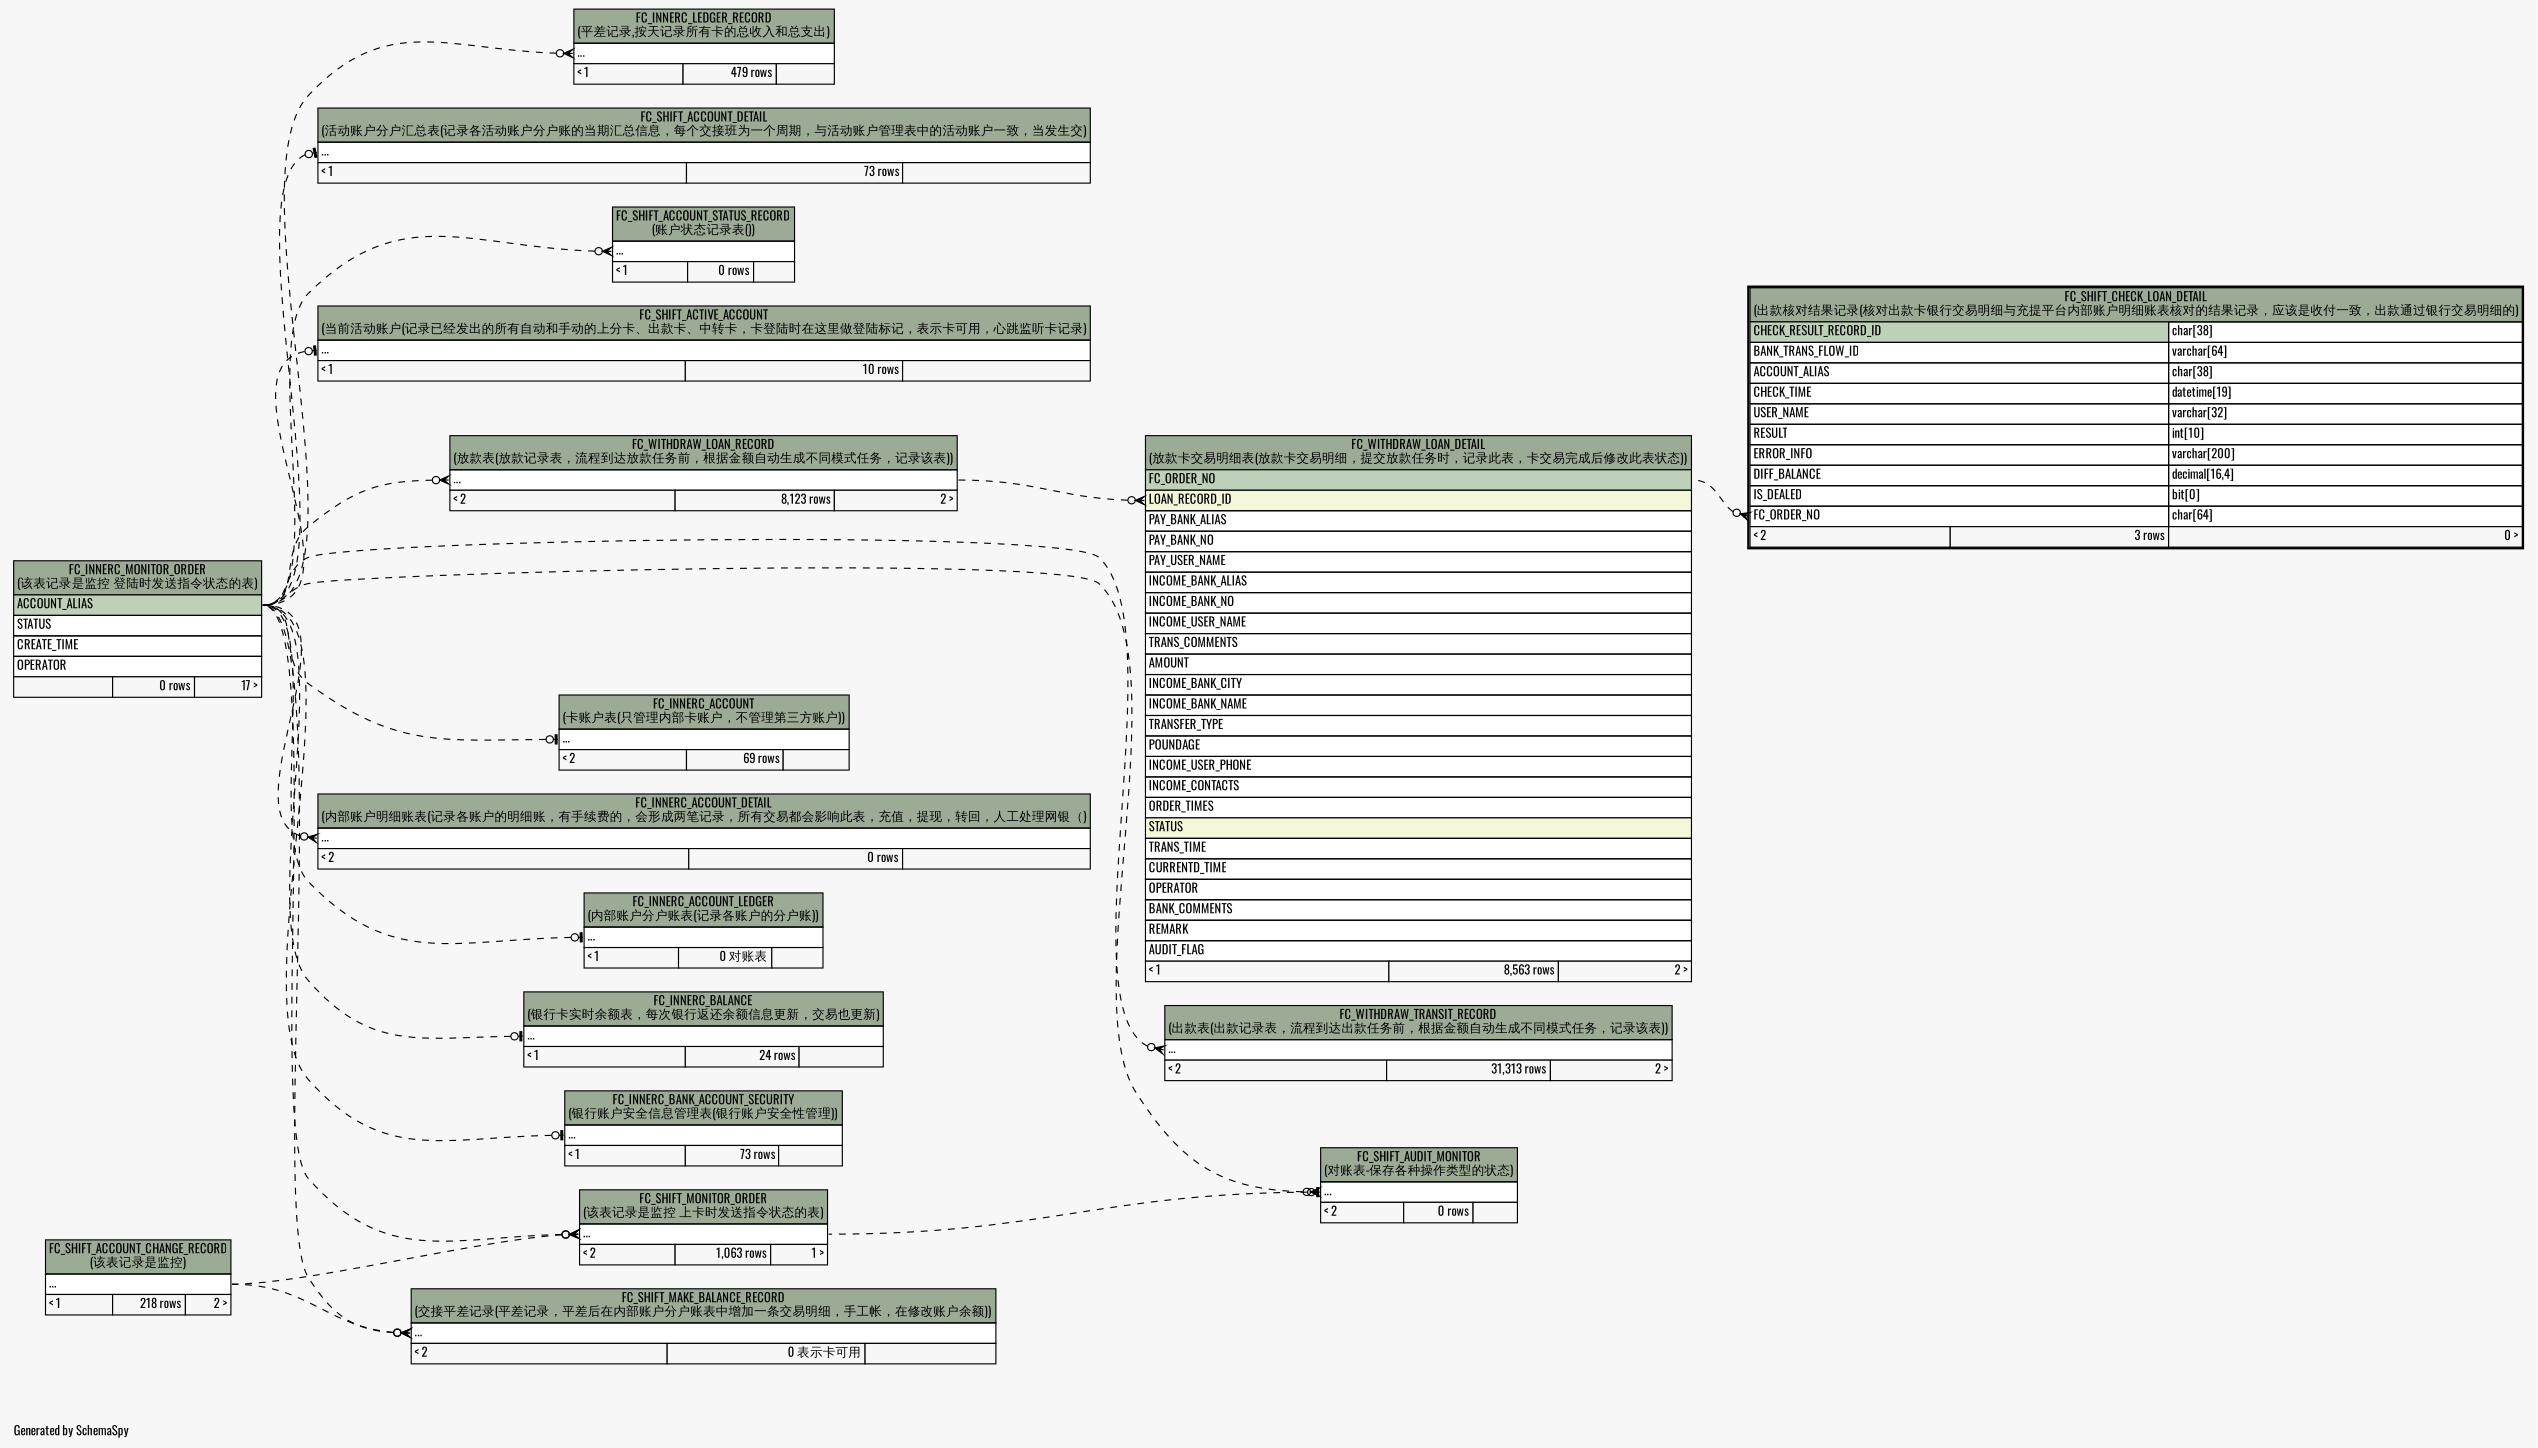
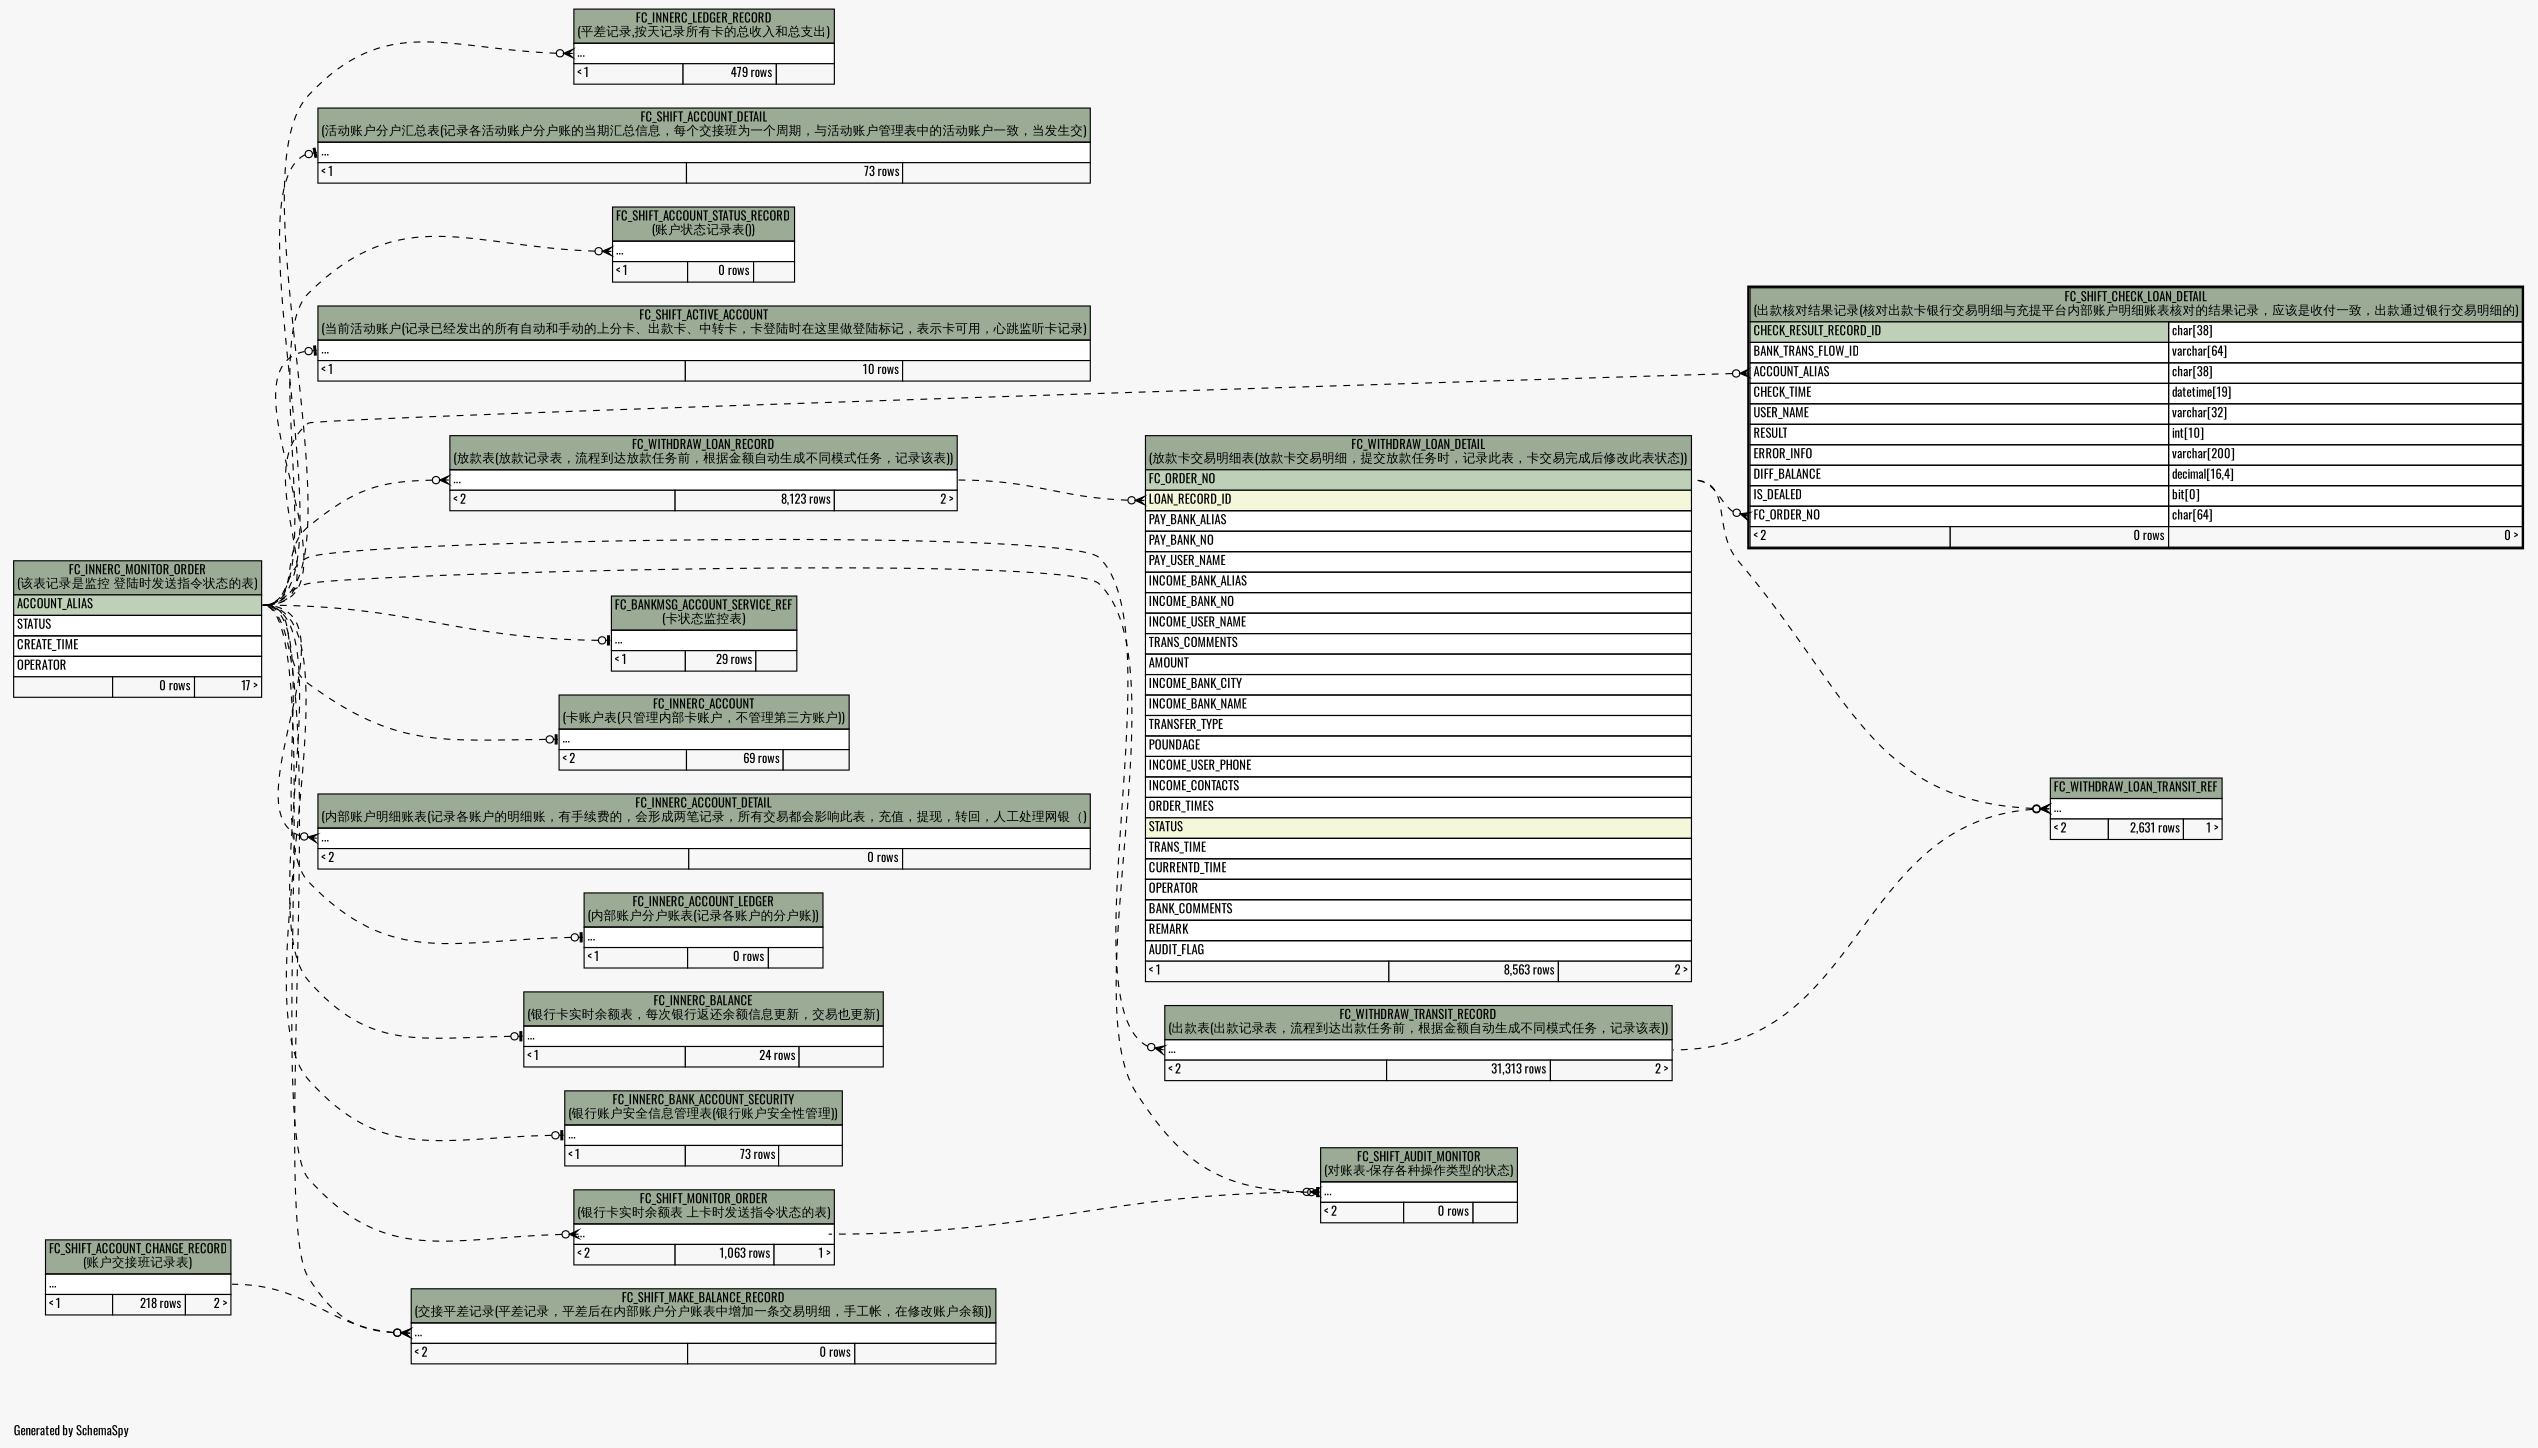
none -> (915, 400)
(2150, 536) -> (2149, 536)
none -> (704, 634)
none -> (2136, 809)
(744, 957) -> (749, 957)
(704, 1213) -> (704, 1213)
(397, 1261) -> none
(138, 1263) -> (138, 1263)
(825, 1353) -> (835, 1353)
